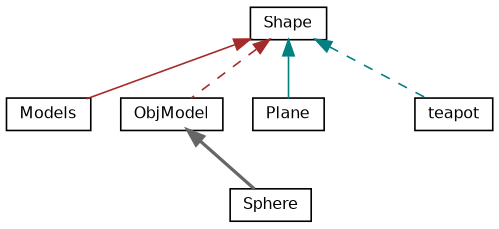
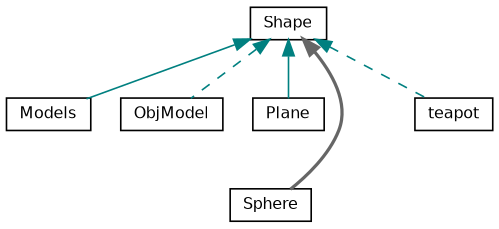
(161, 72) -> (161, 72)
(224, 74) -> (224, 74)
(227, 165) -> (340, 126)
